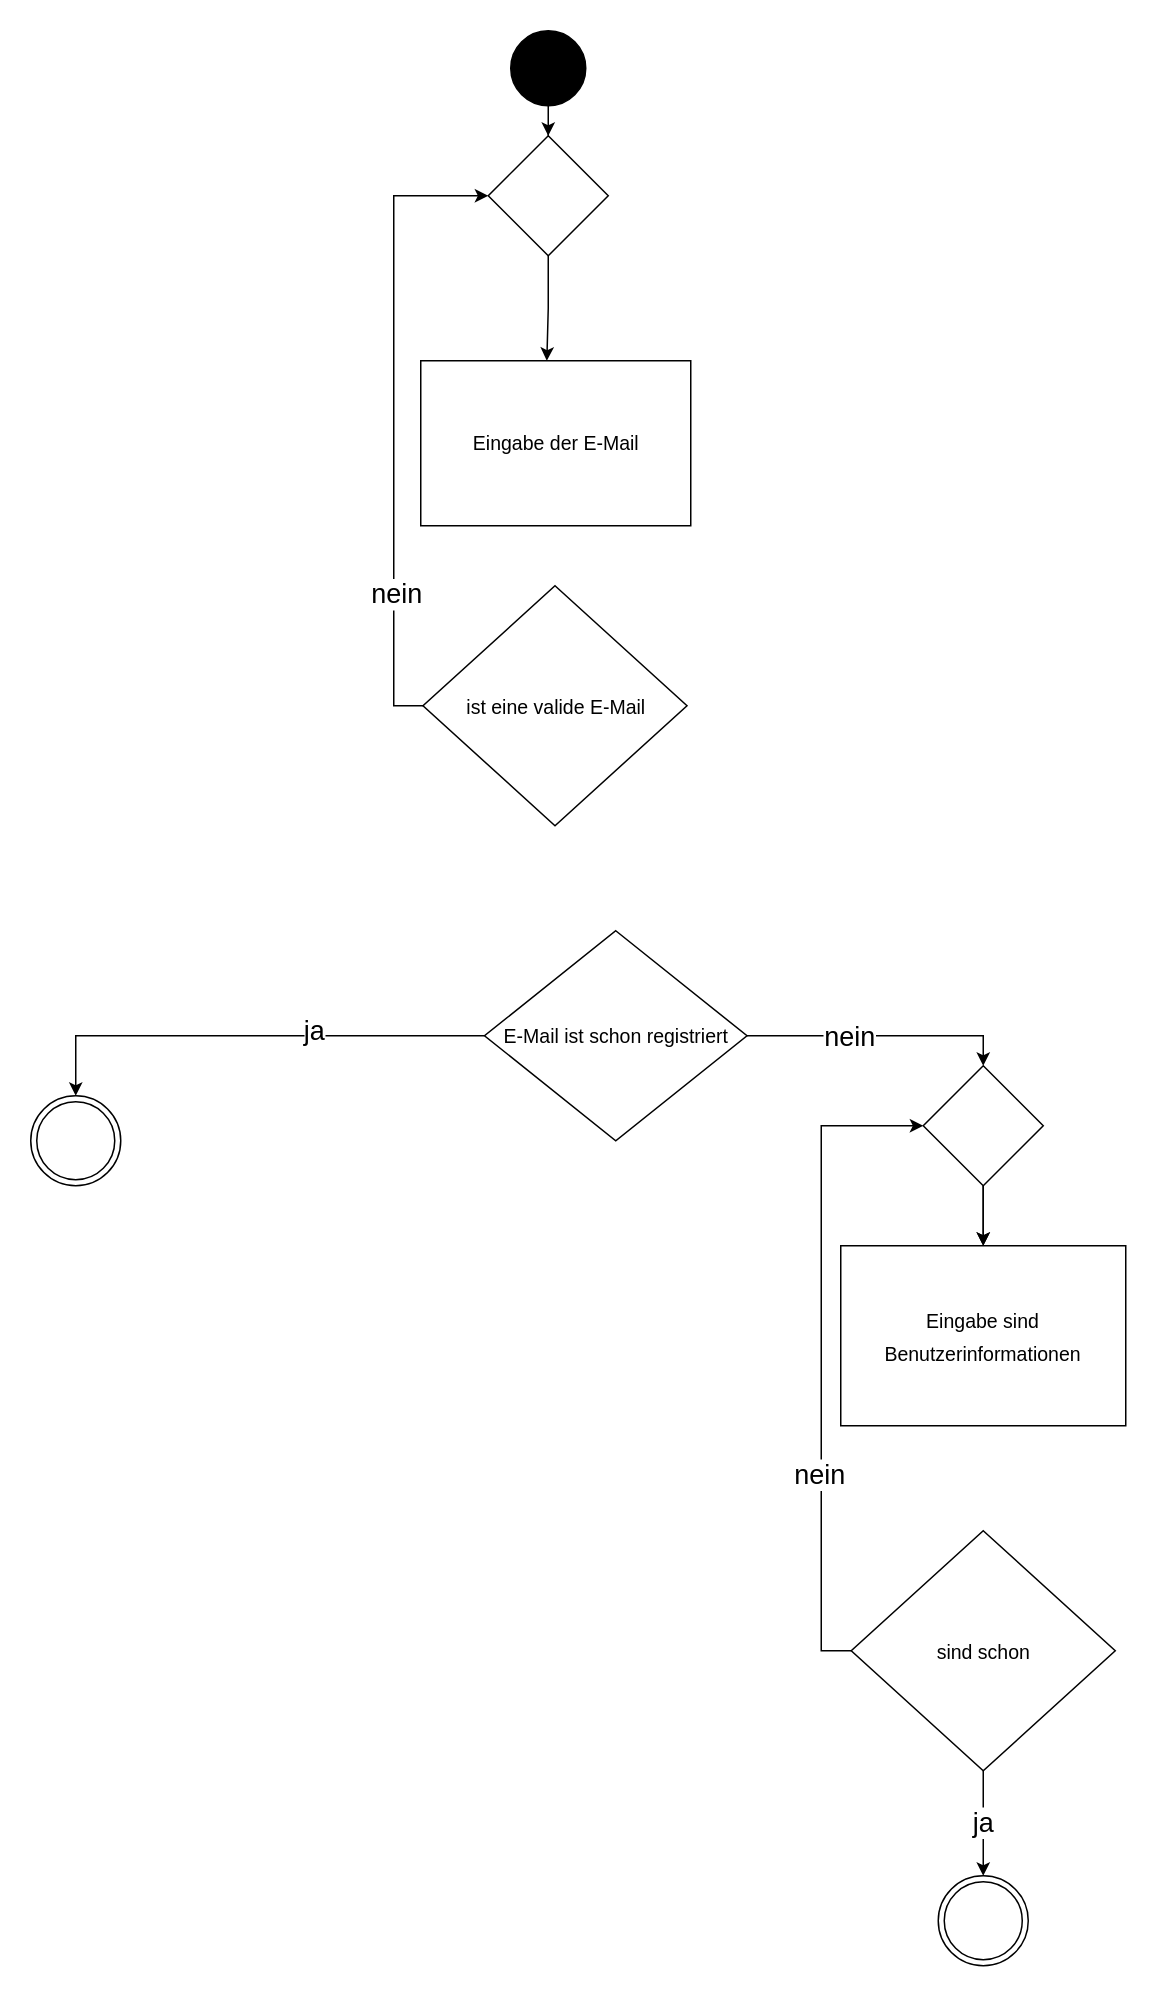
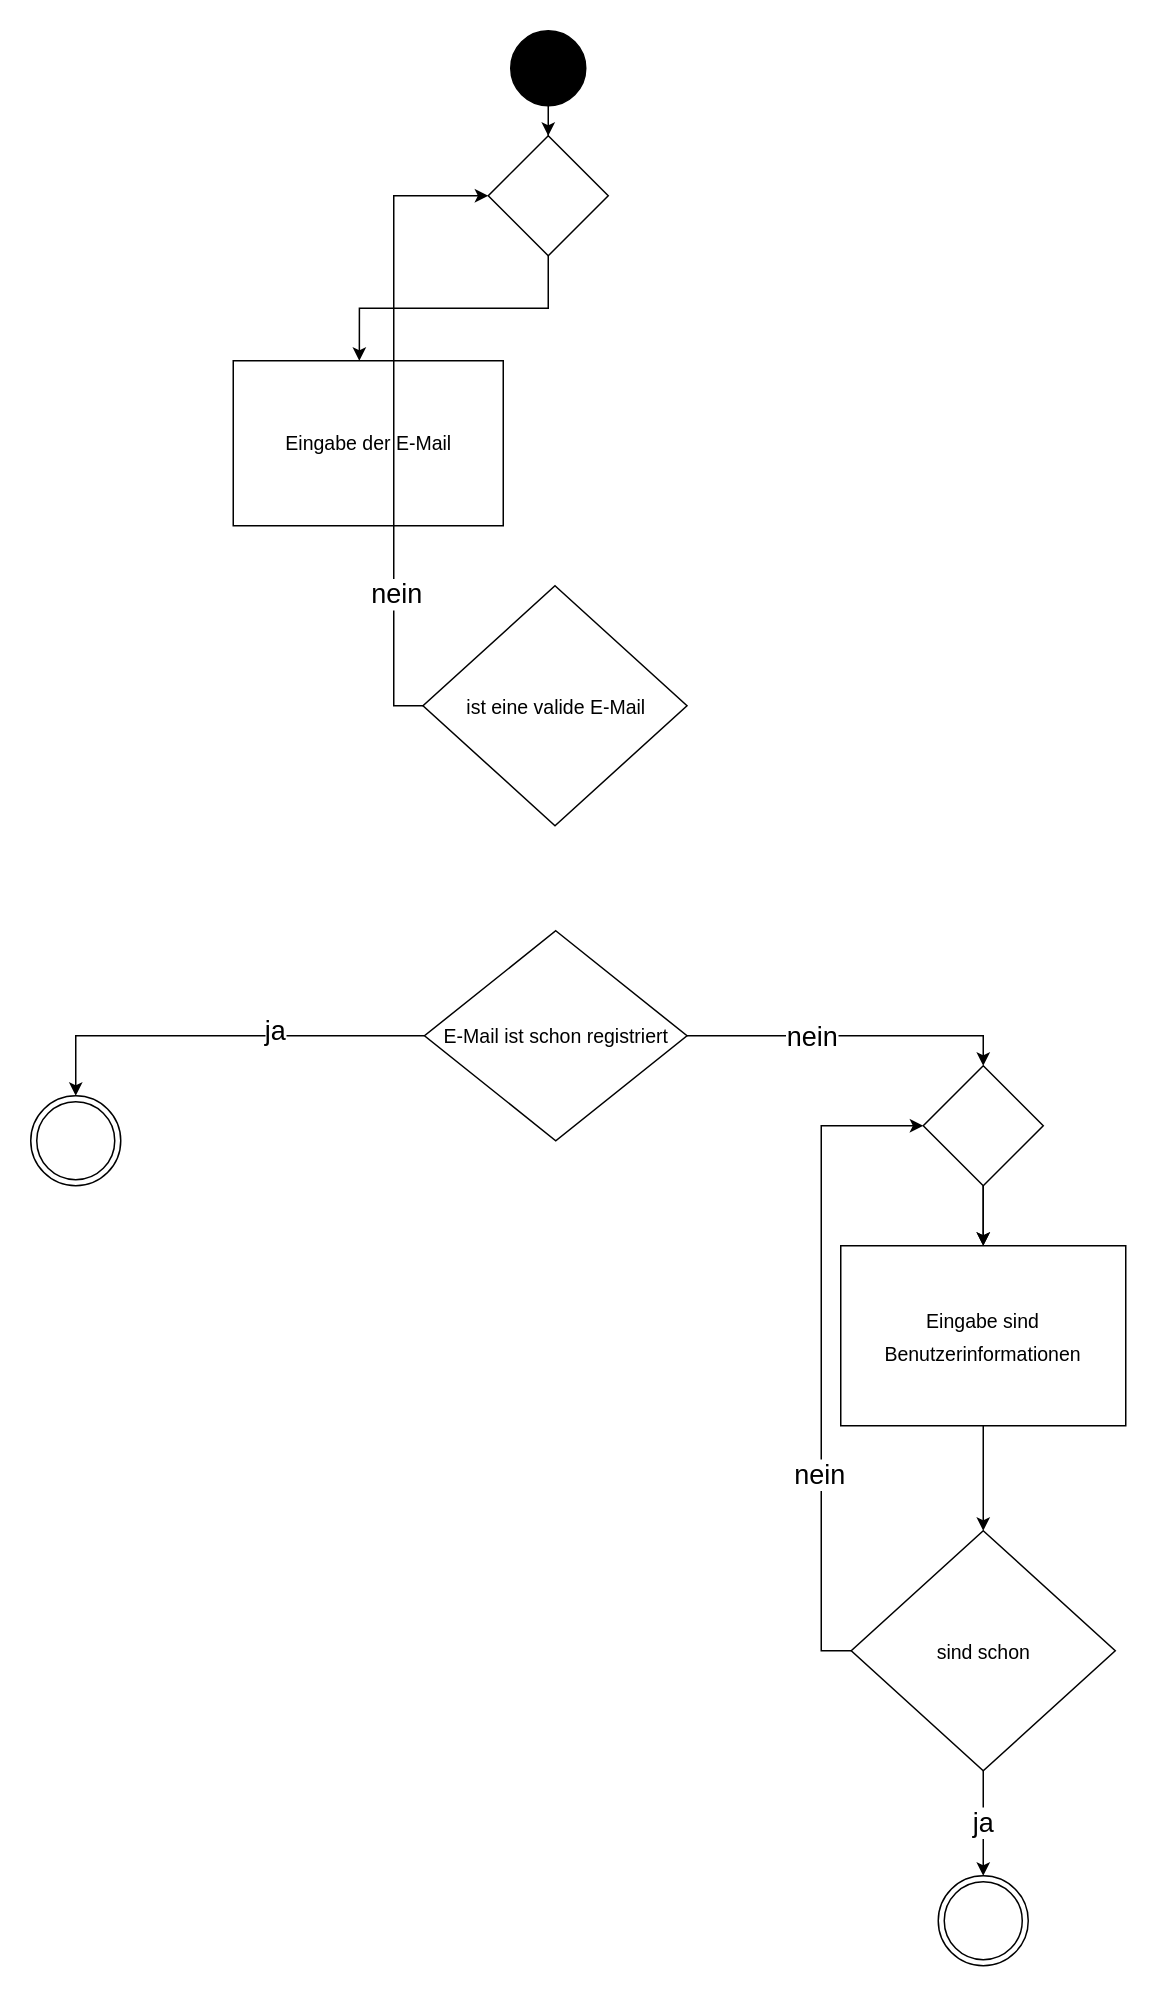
(556, 443) -> (368, 443)
(616, 1036) -> (556, 1036)
none -> (983, 1473)
